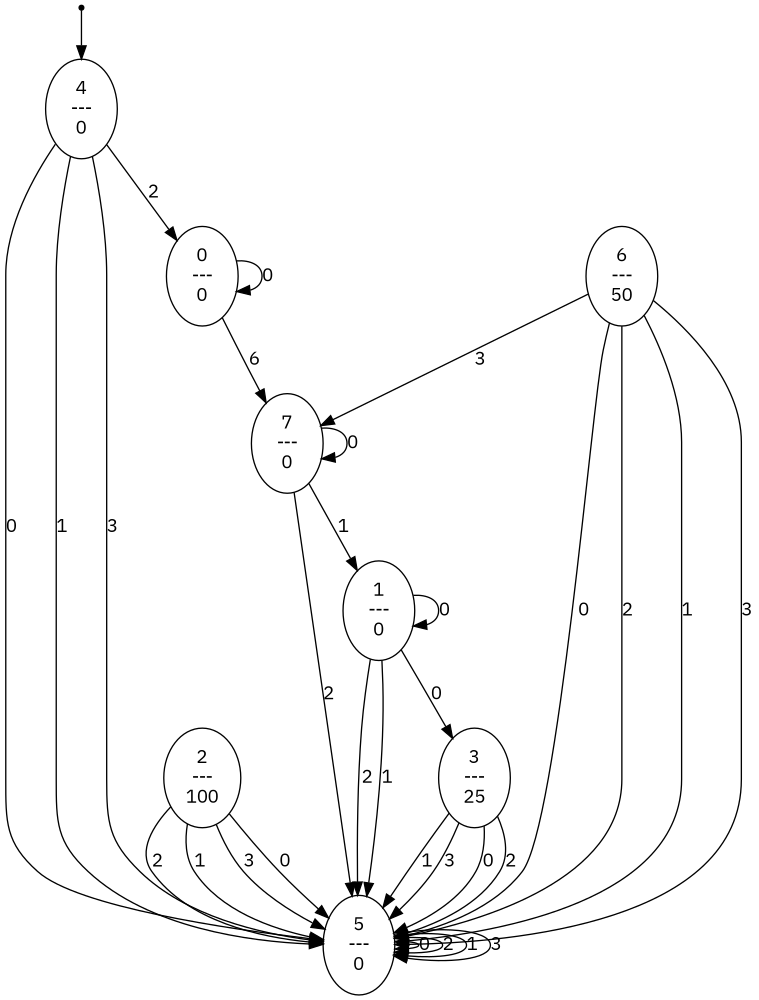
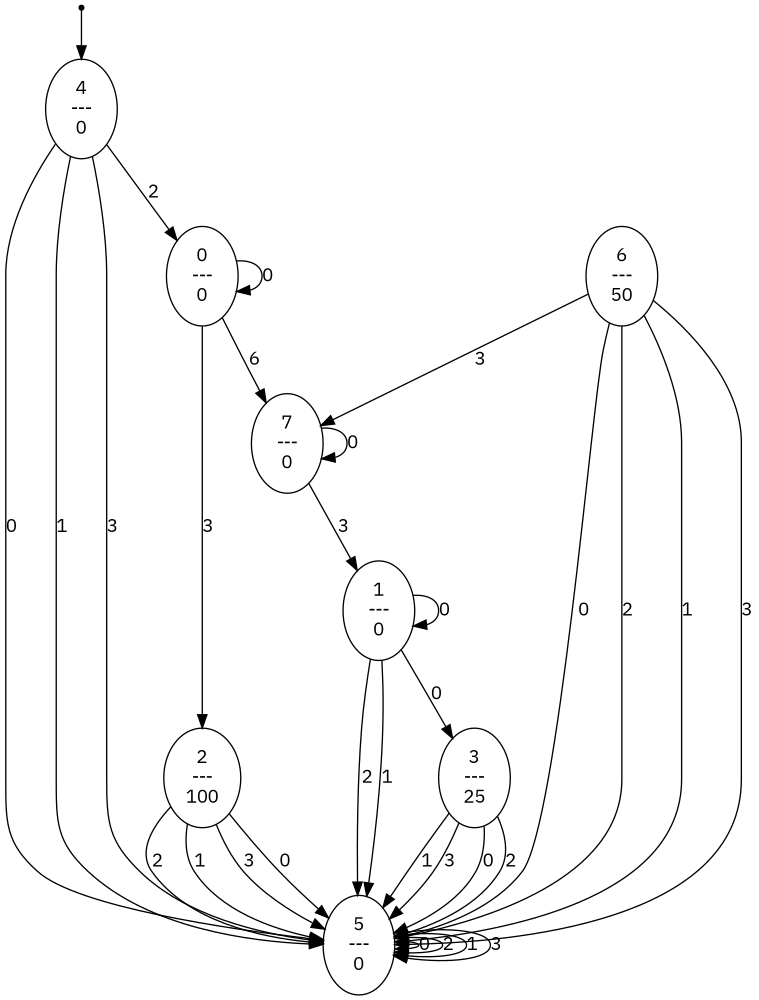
none -> (202, 520)
(344, 527) -> (344, 527)
(322, 688) -> none
